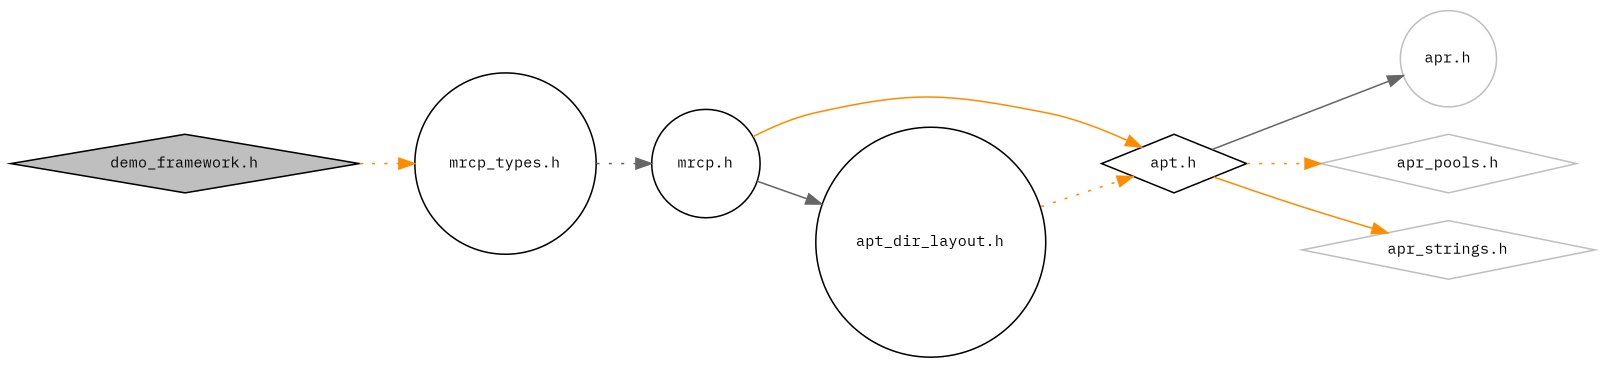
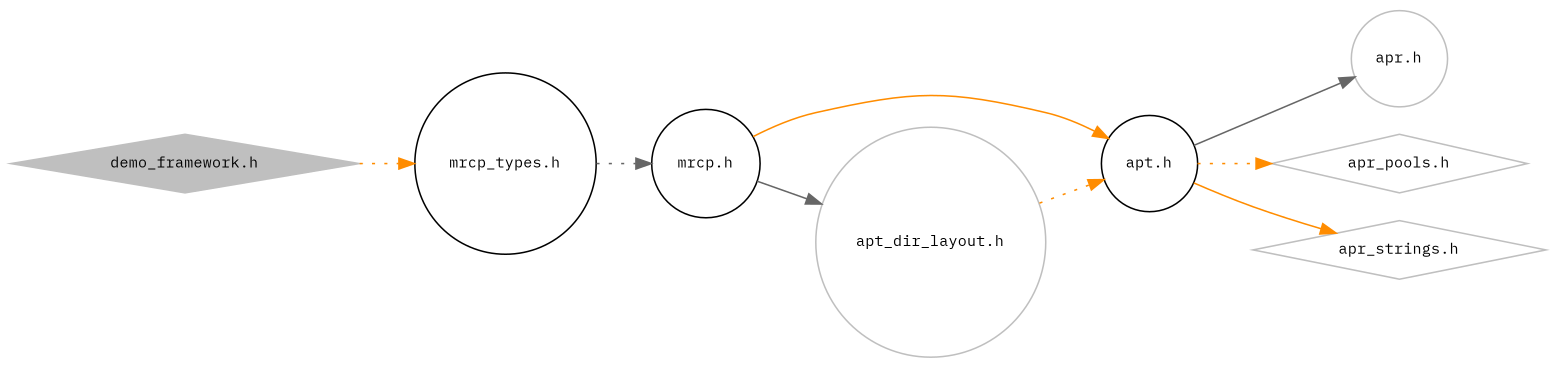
(185, 164) -> (185, 164)
(1174, 164) -> (1150, 164)
(931, 242) -> (931, 242)
